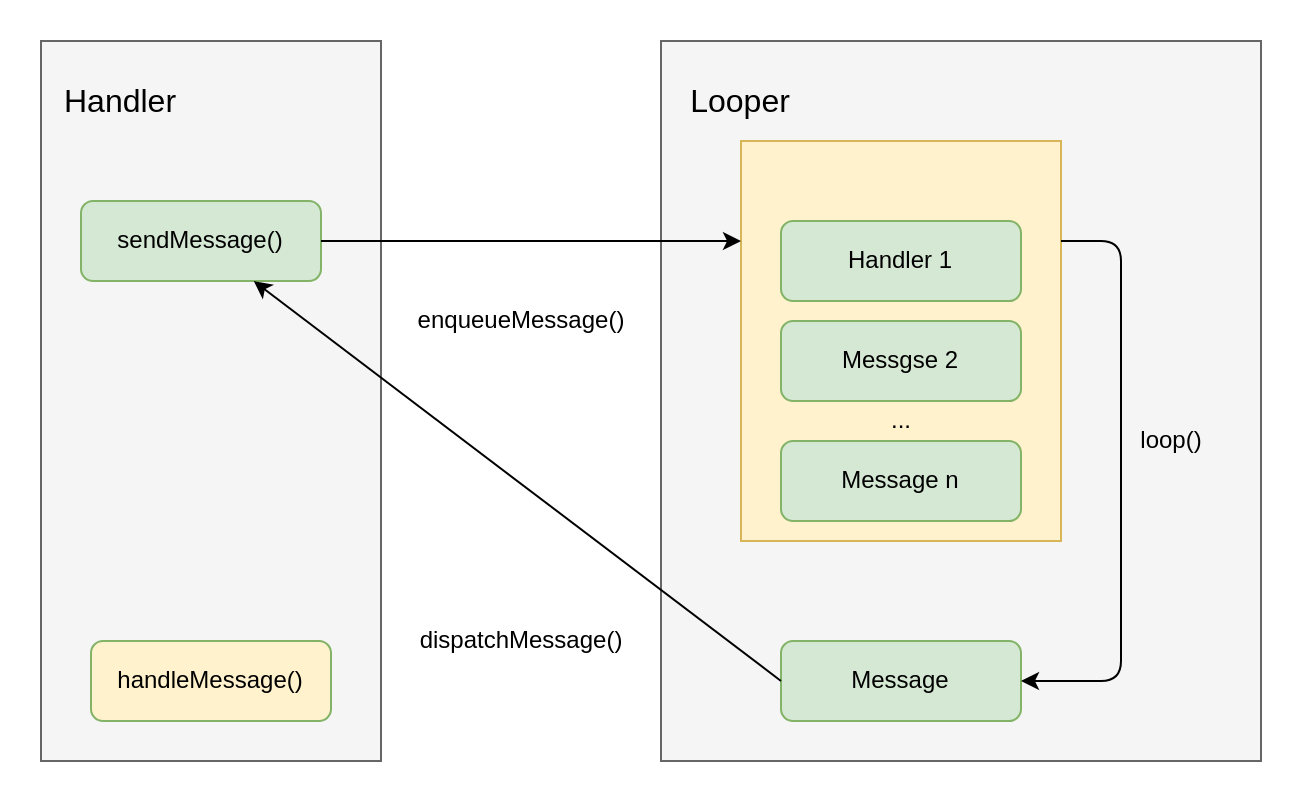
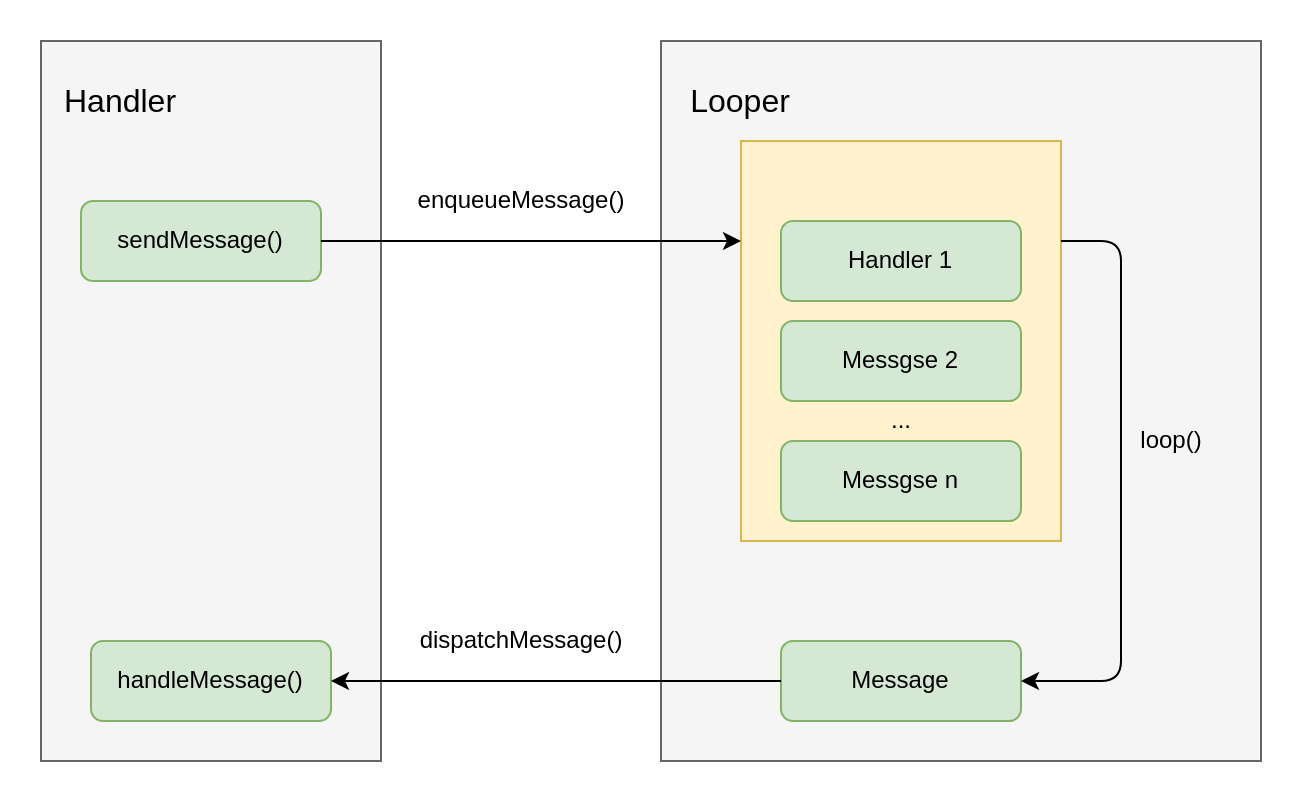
(521, 321) -> (521, 201)
(901, 481) -> (901, 481)
(523, 485) -> (563, 681)
(211, 681) -> (211, 681)
